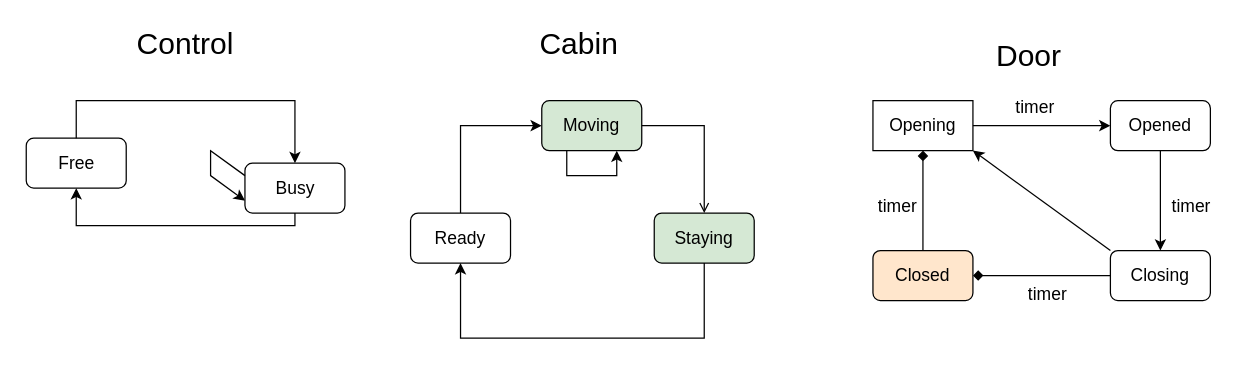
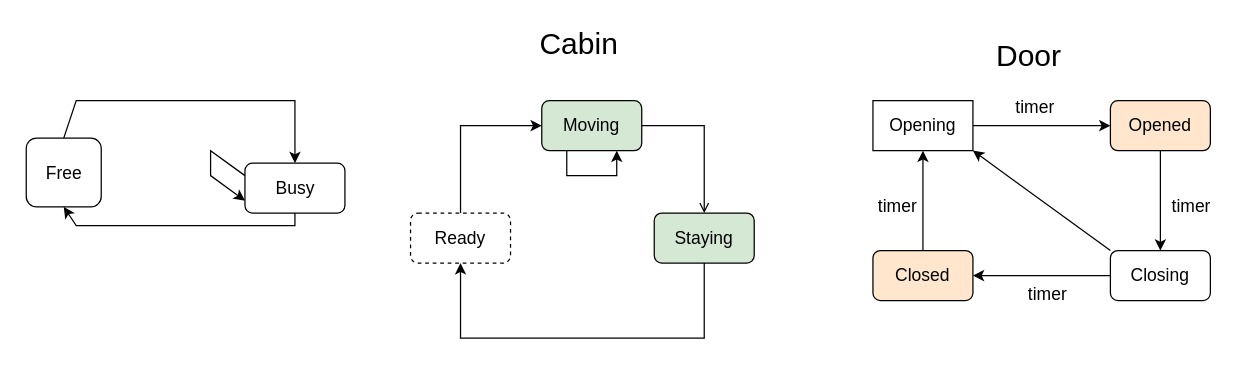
(186, 44) -> none
(1161, 126) -> (1161, 126)
(923, 161) -> (923, 161)
(76, 163) -> (64, 173)
(461, 238) -> (461, 238)
(984, 276) -> (983, 276)
